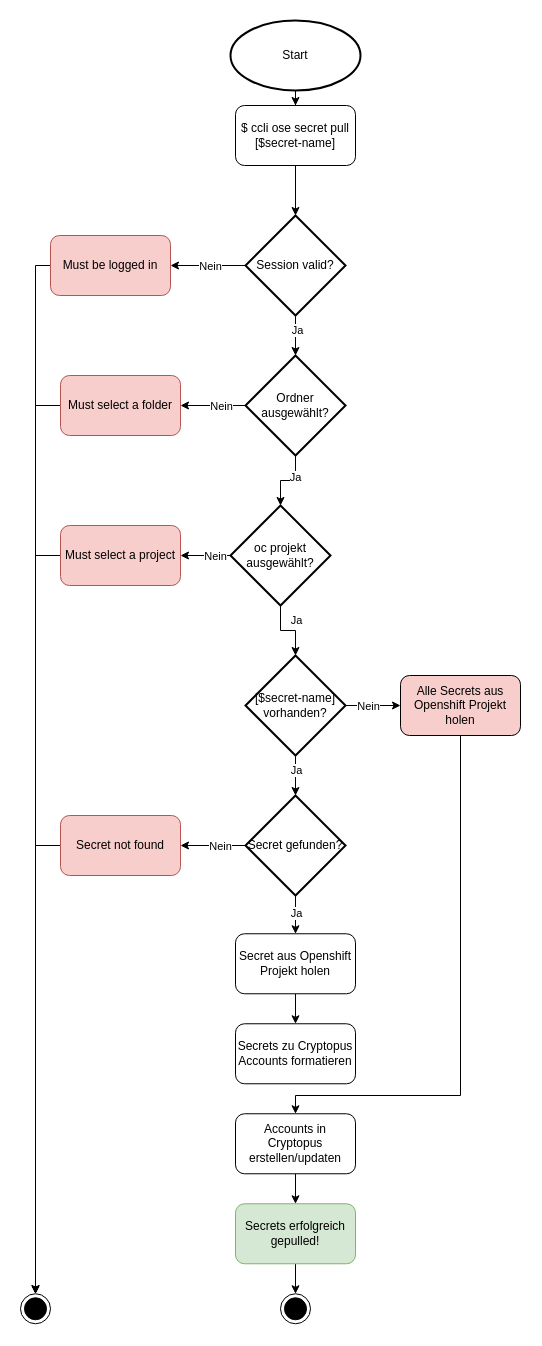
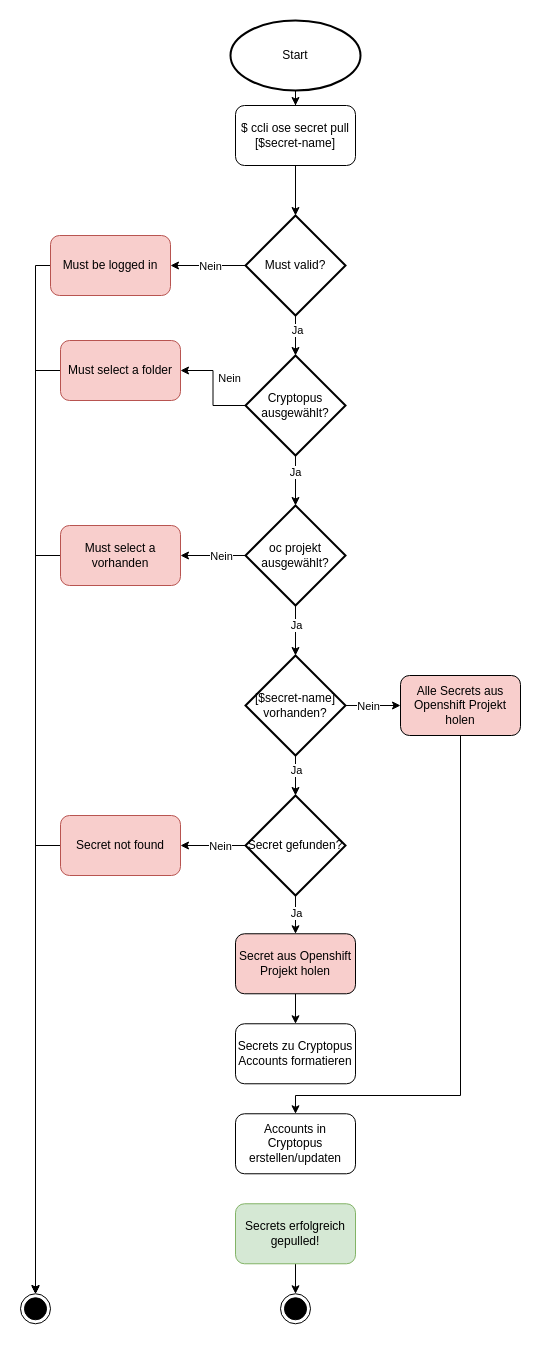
(296, 266) -> (296, 266)
(121, 406) -> (121, 371)
(296, 406) -> (296, 406)
(121, 556) -> (121, 556)
(281, 556) -> (296, 556)
(296, 964) -> (296, 964)
(296, 1193) -> none
